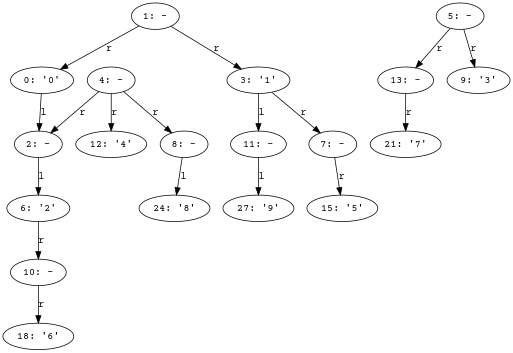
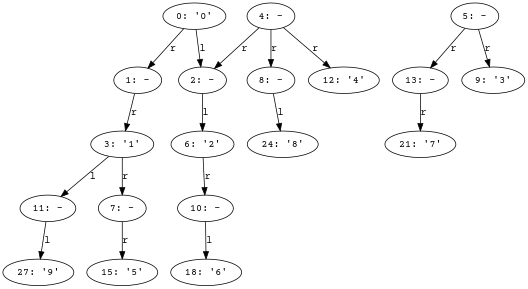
(103, 46) -> (168, 46)
(42, 304) -> (209, 240)
